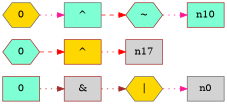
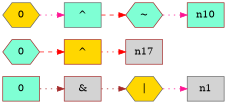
(206, 89) -> (206, 89)
